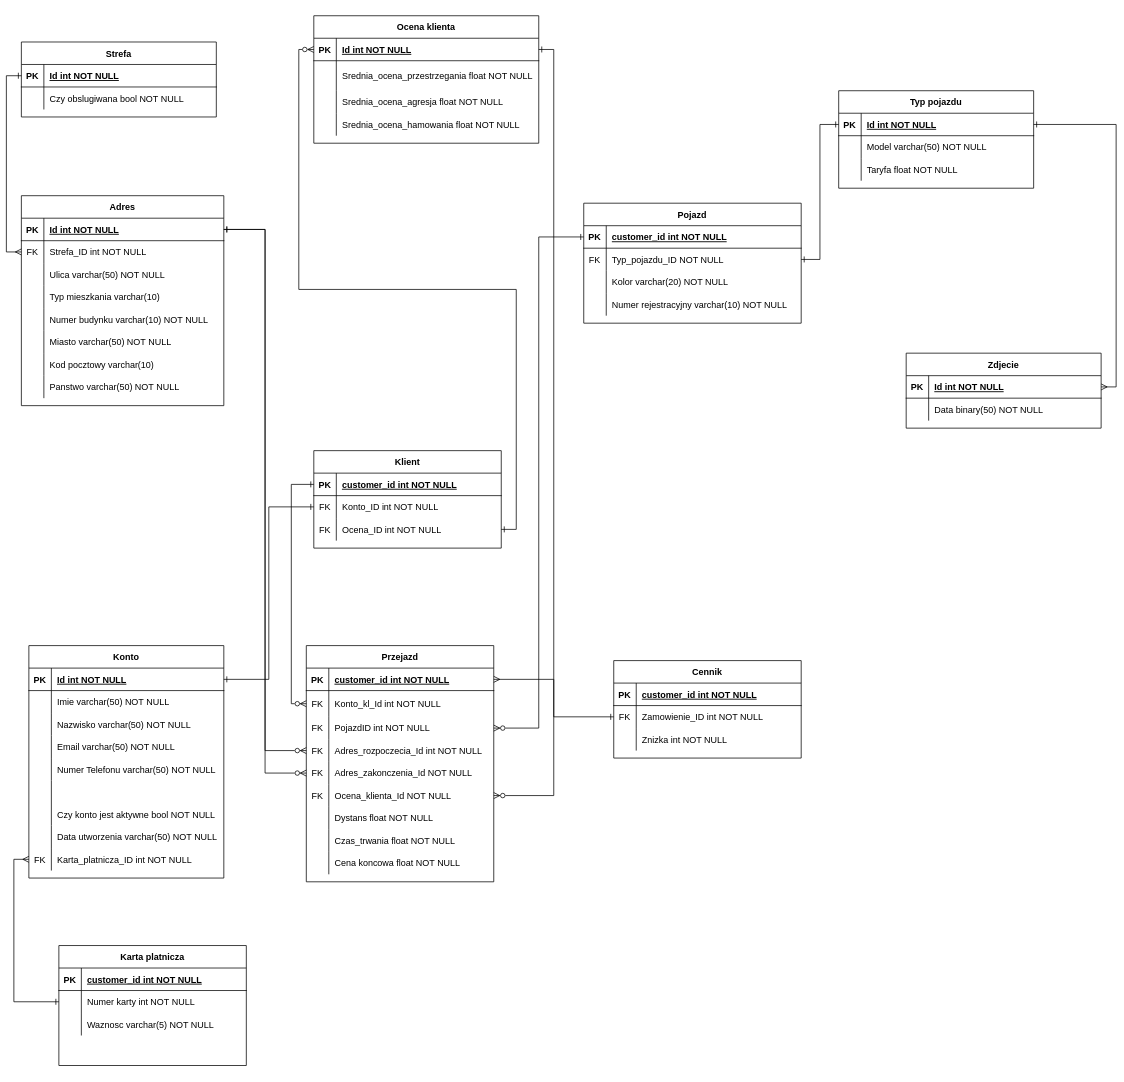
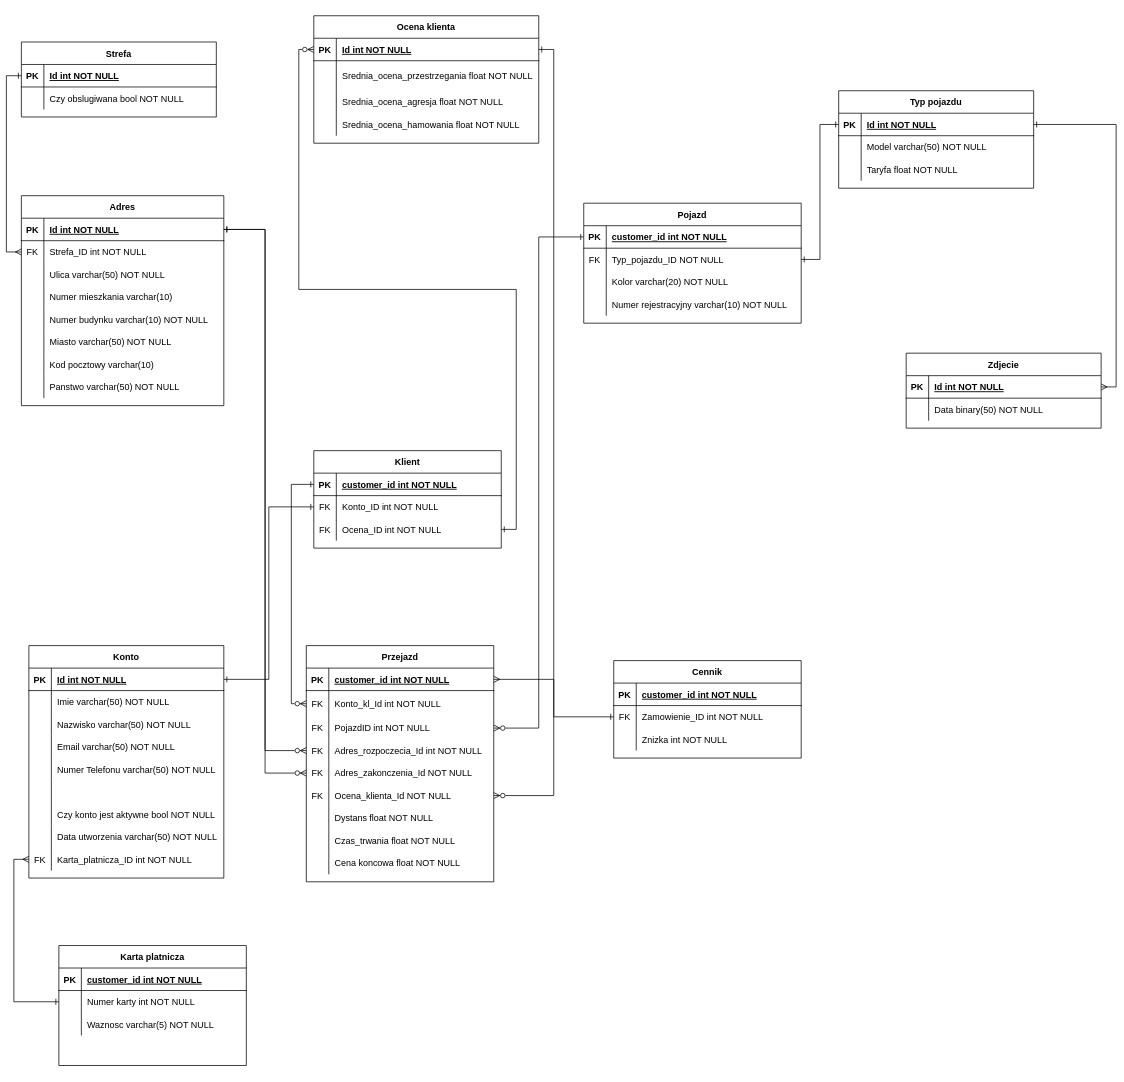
(110, 297) -> (115, 297)
